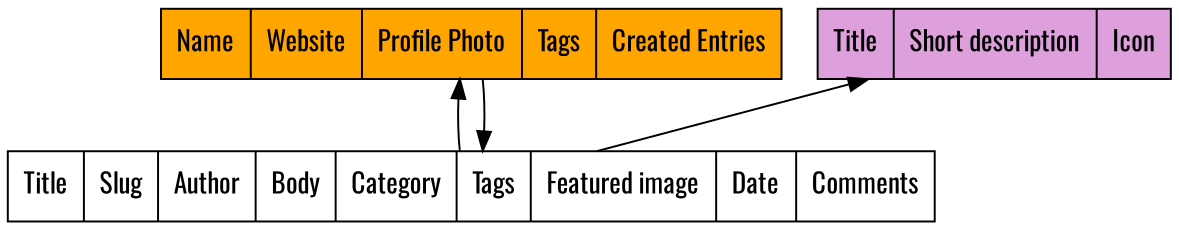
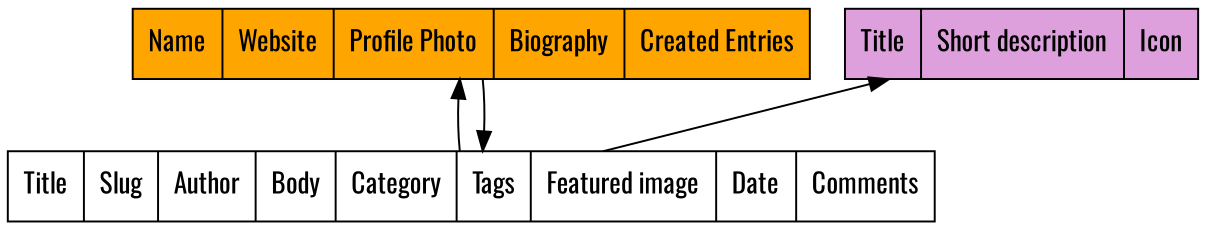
(559, 43) -> (559, 43)
